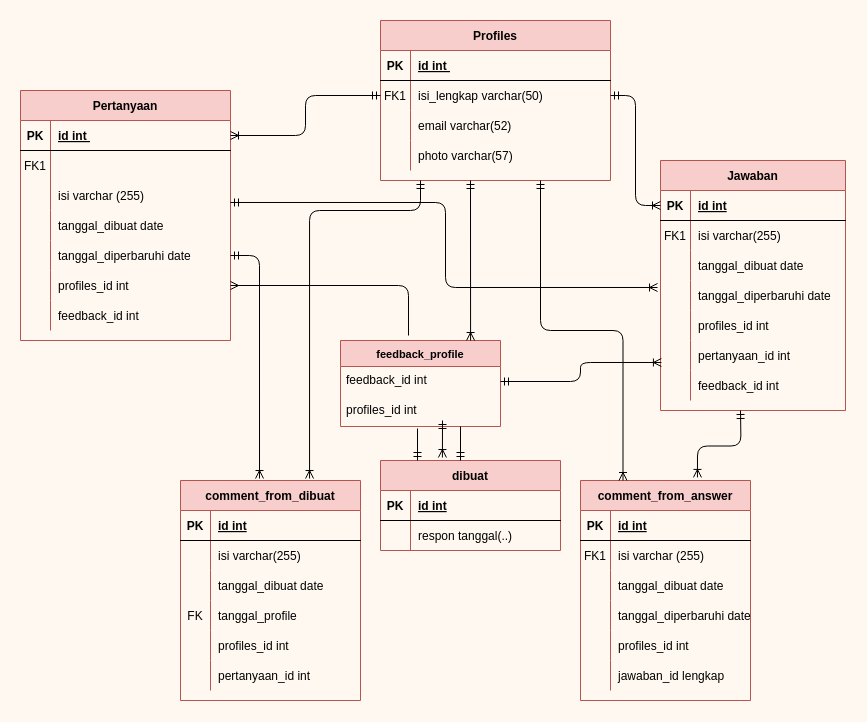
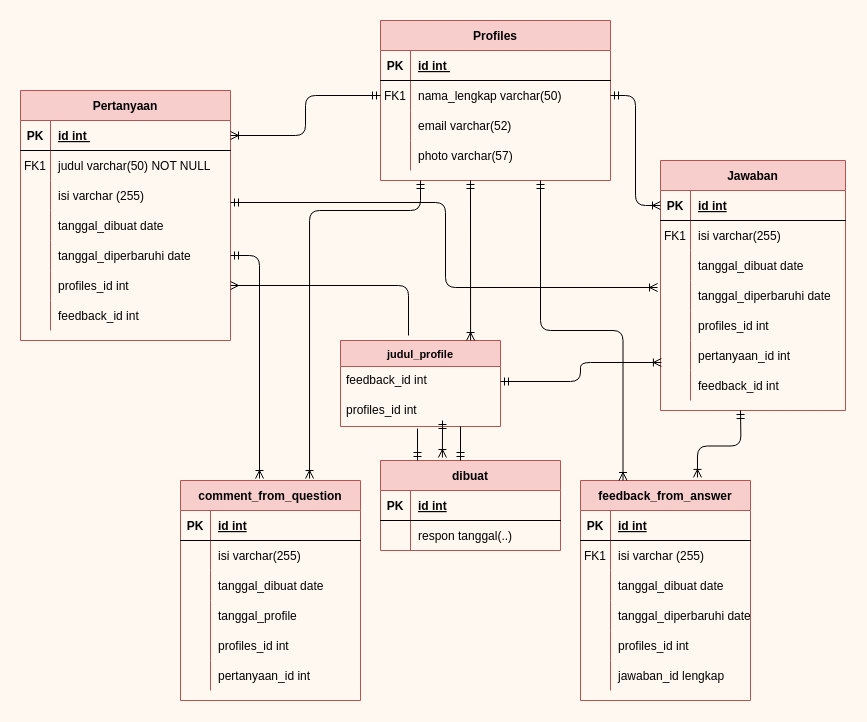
(489, 96) -> (496, 96)
none -> (141, 166)
(420, 354) -> (420, 354)
(270, 496) -> (270, 496)
(665, 496) -> (665, 496)
(196, 616) -> none
